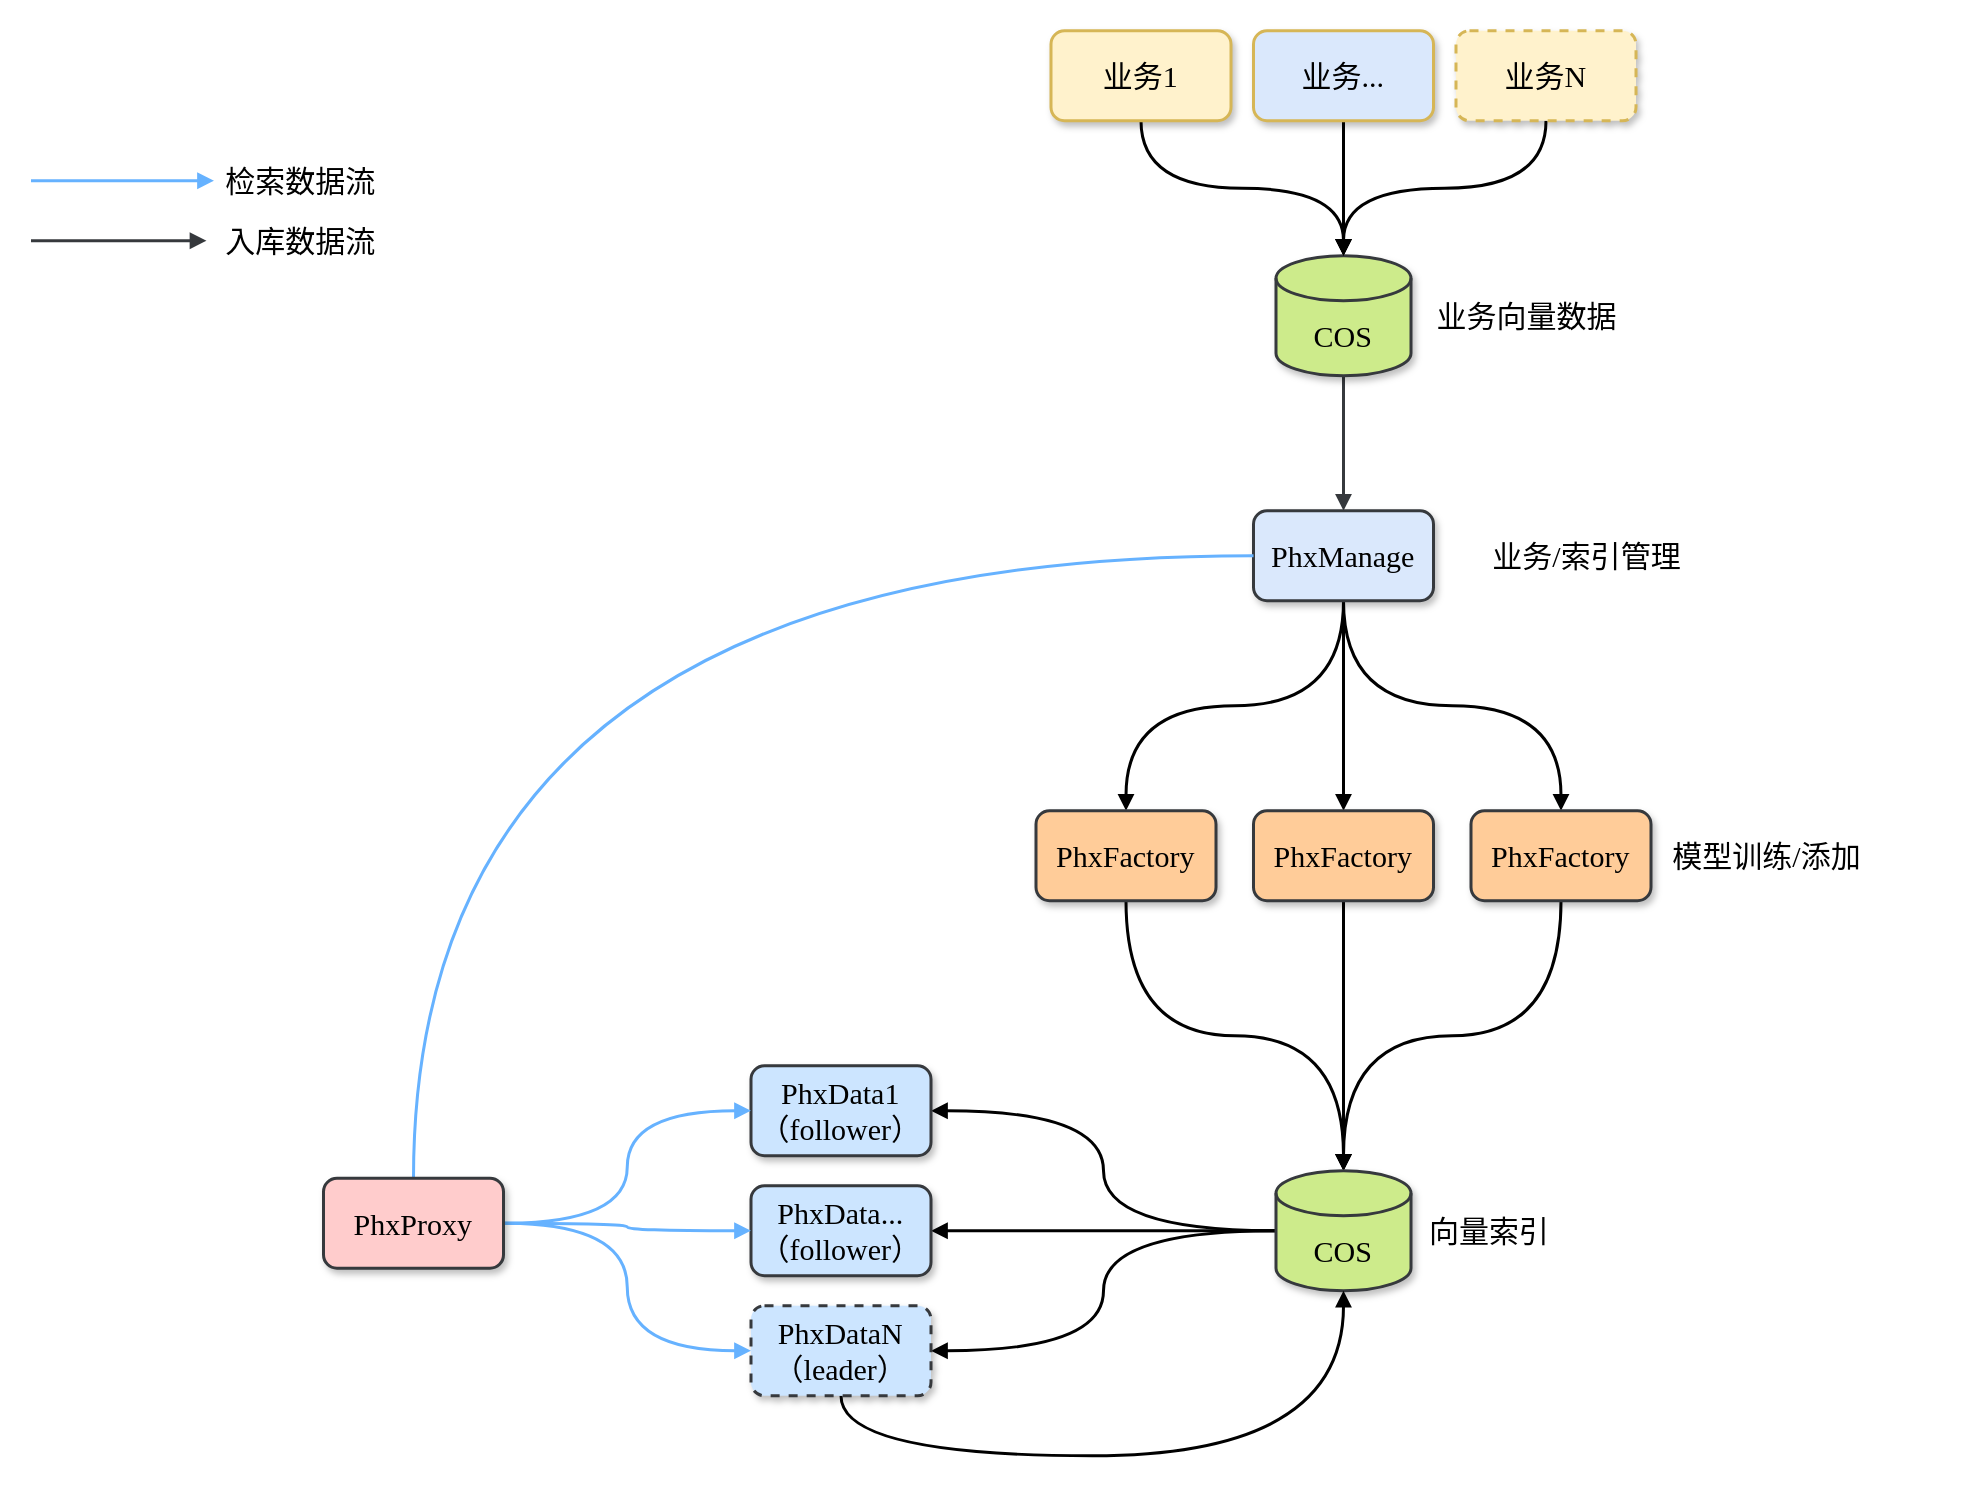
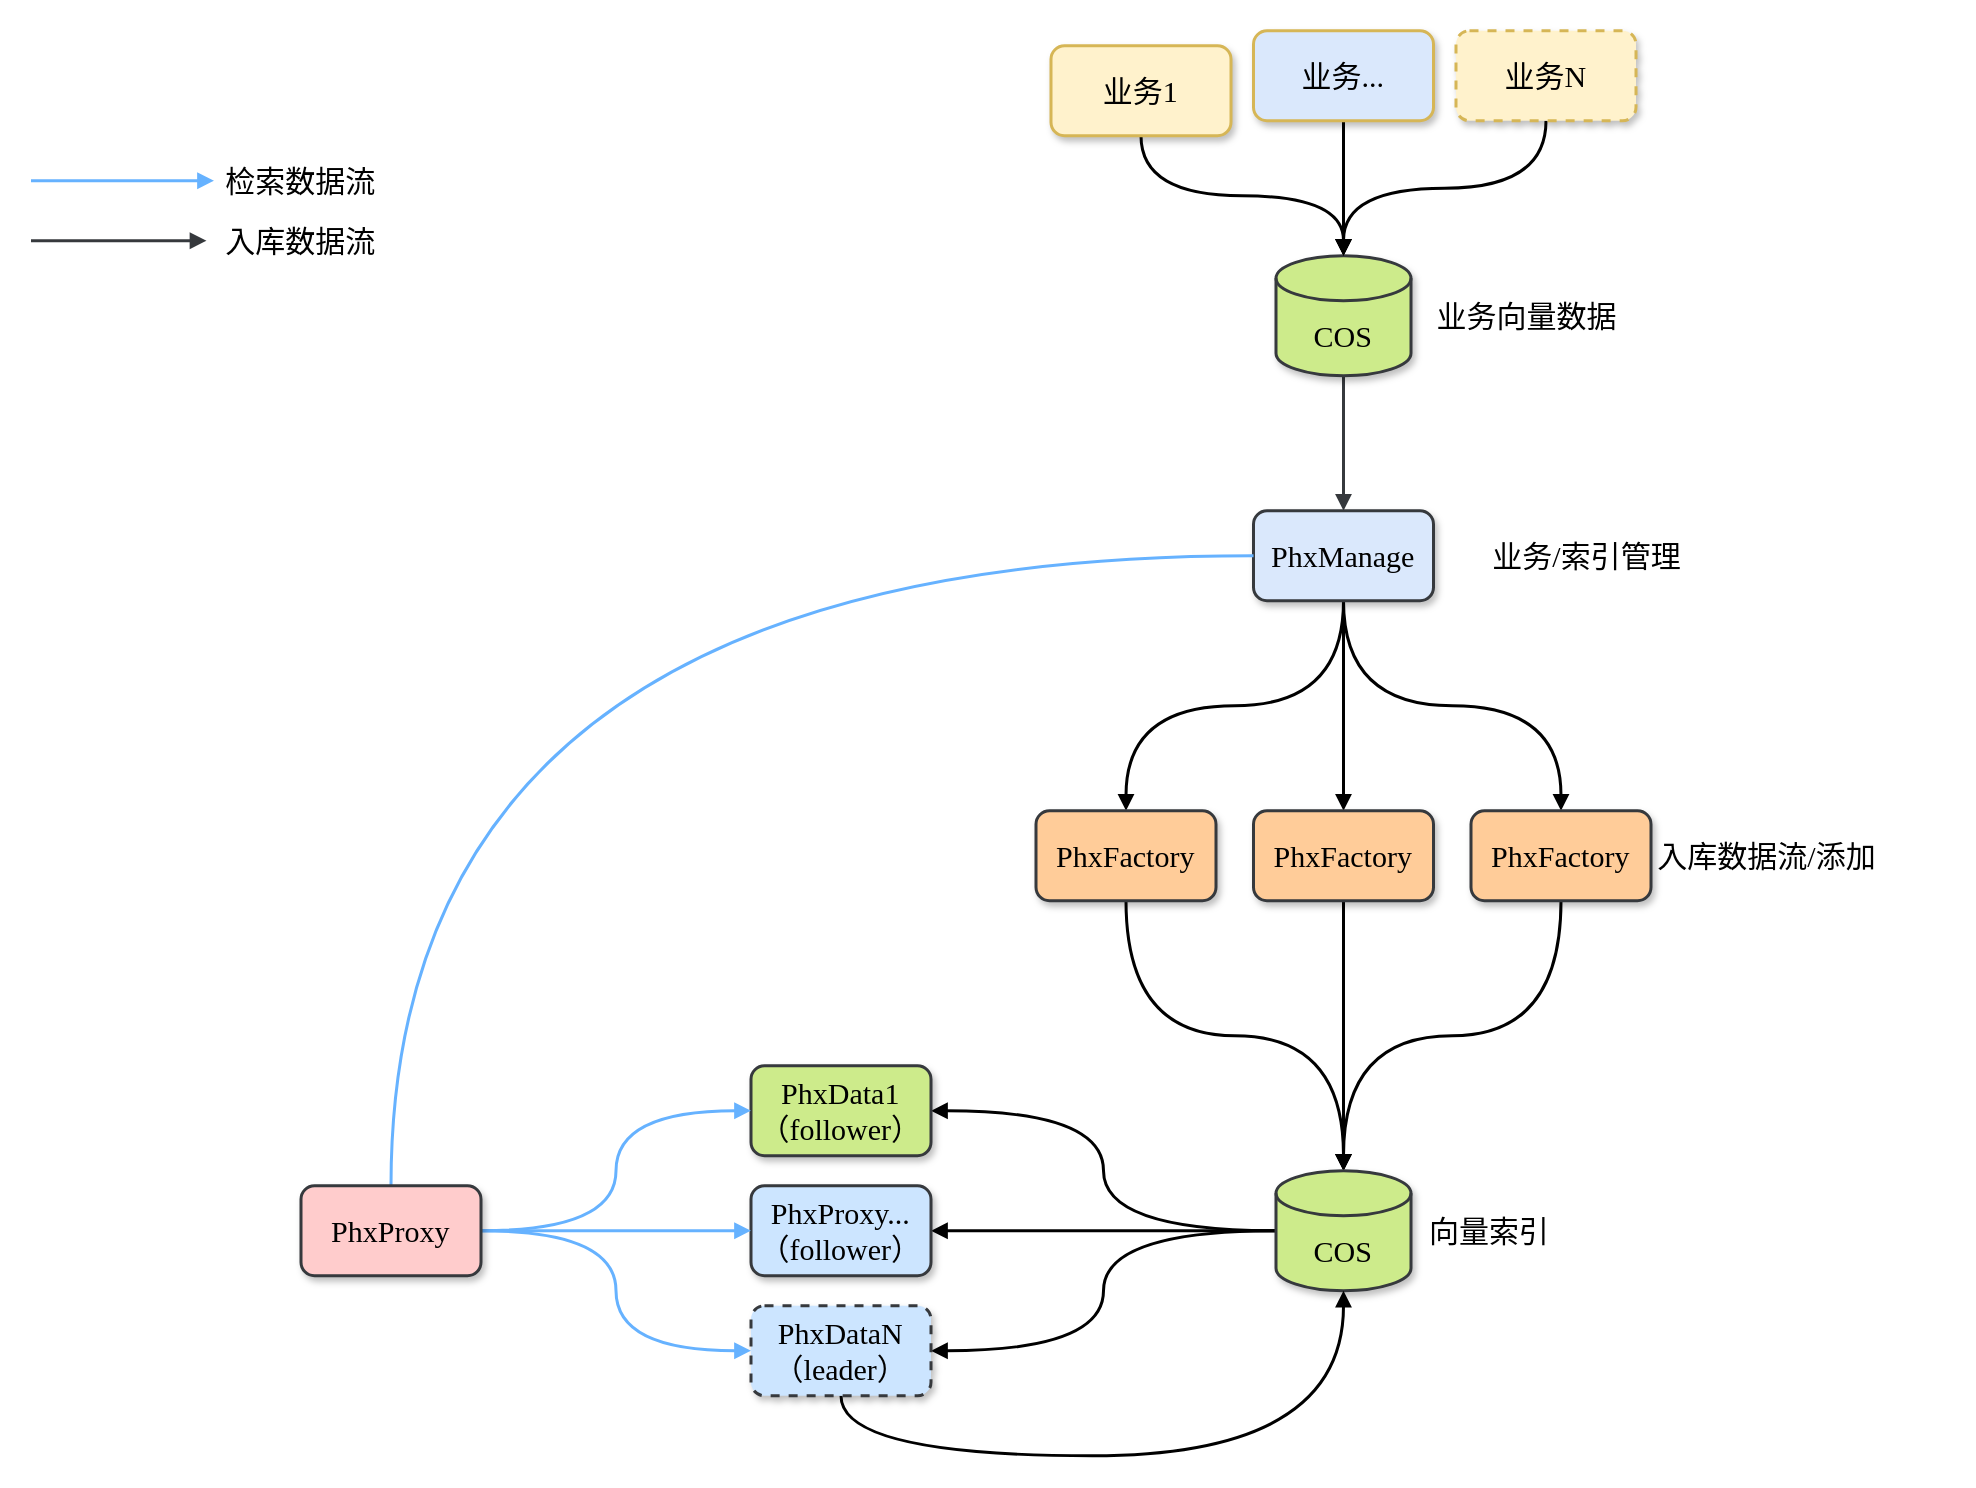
(1141, 76) -> (1141, 91)
(1767, 856) -> (1767, 856)
(841, 1111) -> (841, 1111)
(413, 1223) -> (391, 1231)
(841, 1231) -> (841, 1231)
